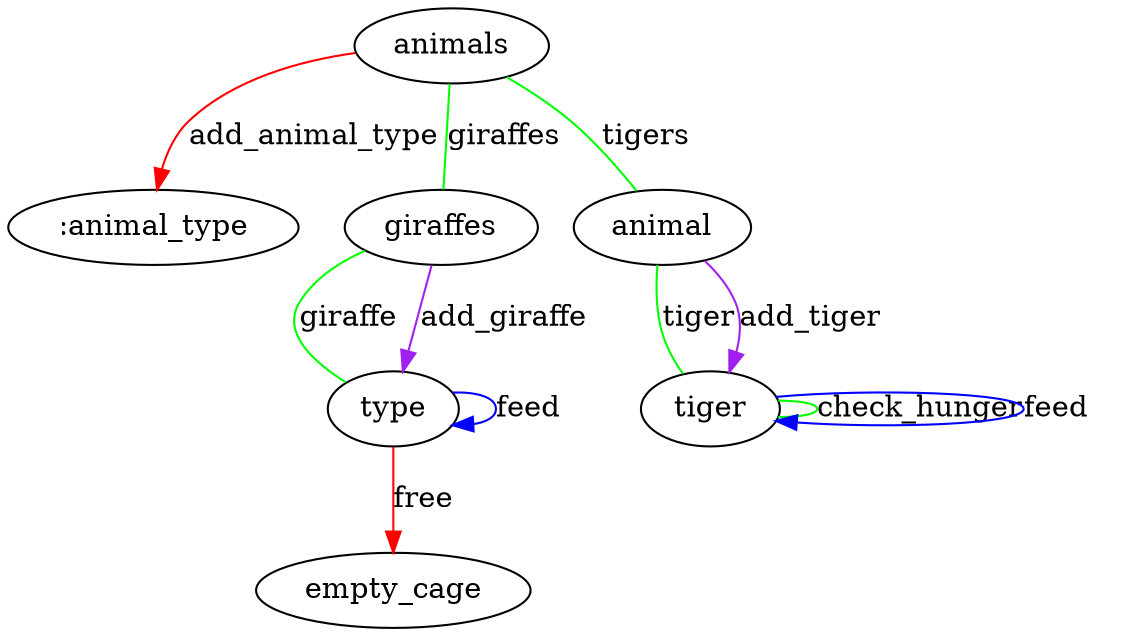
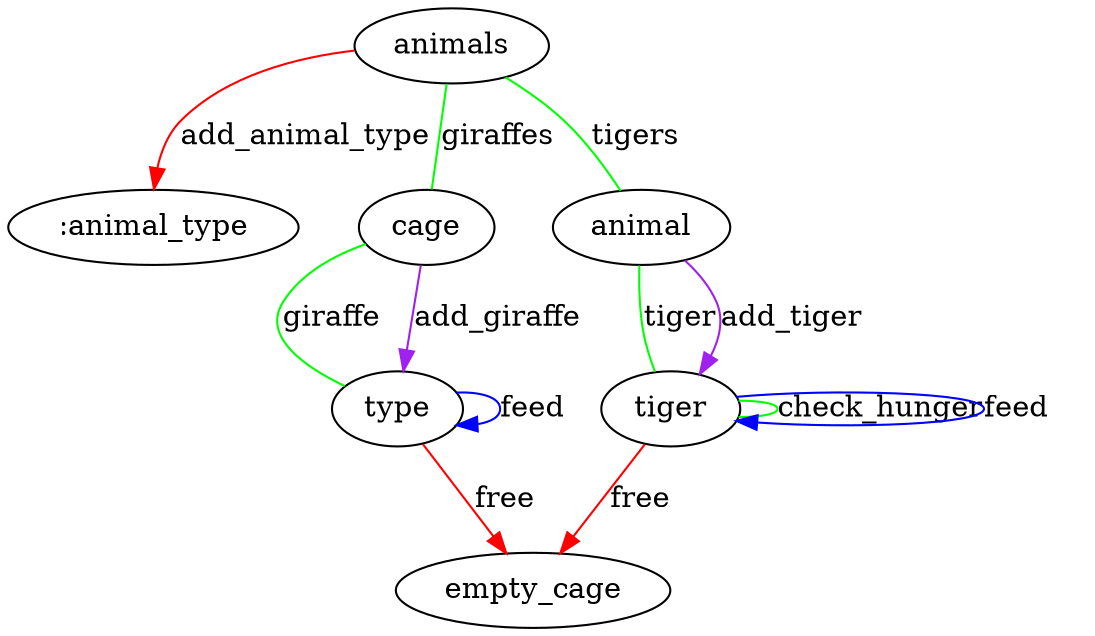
(441, 227) -> (427, 227)
none -> (609, 490)
